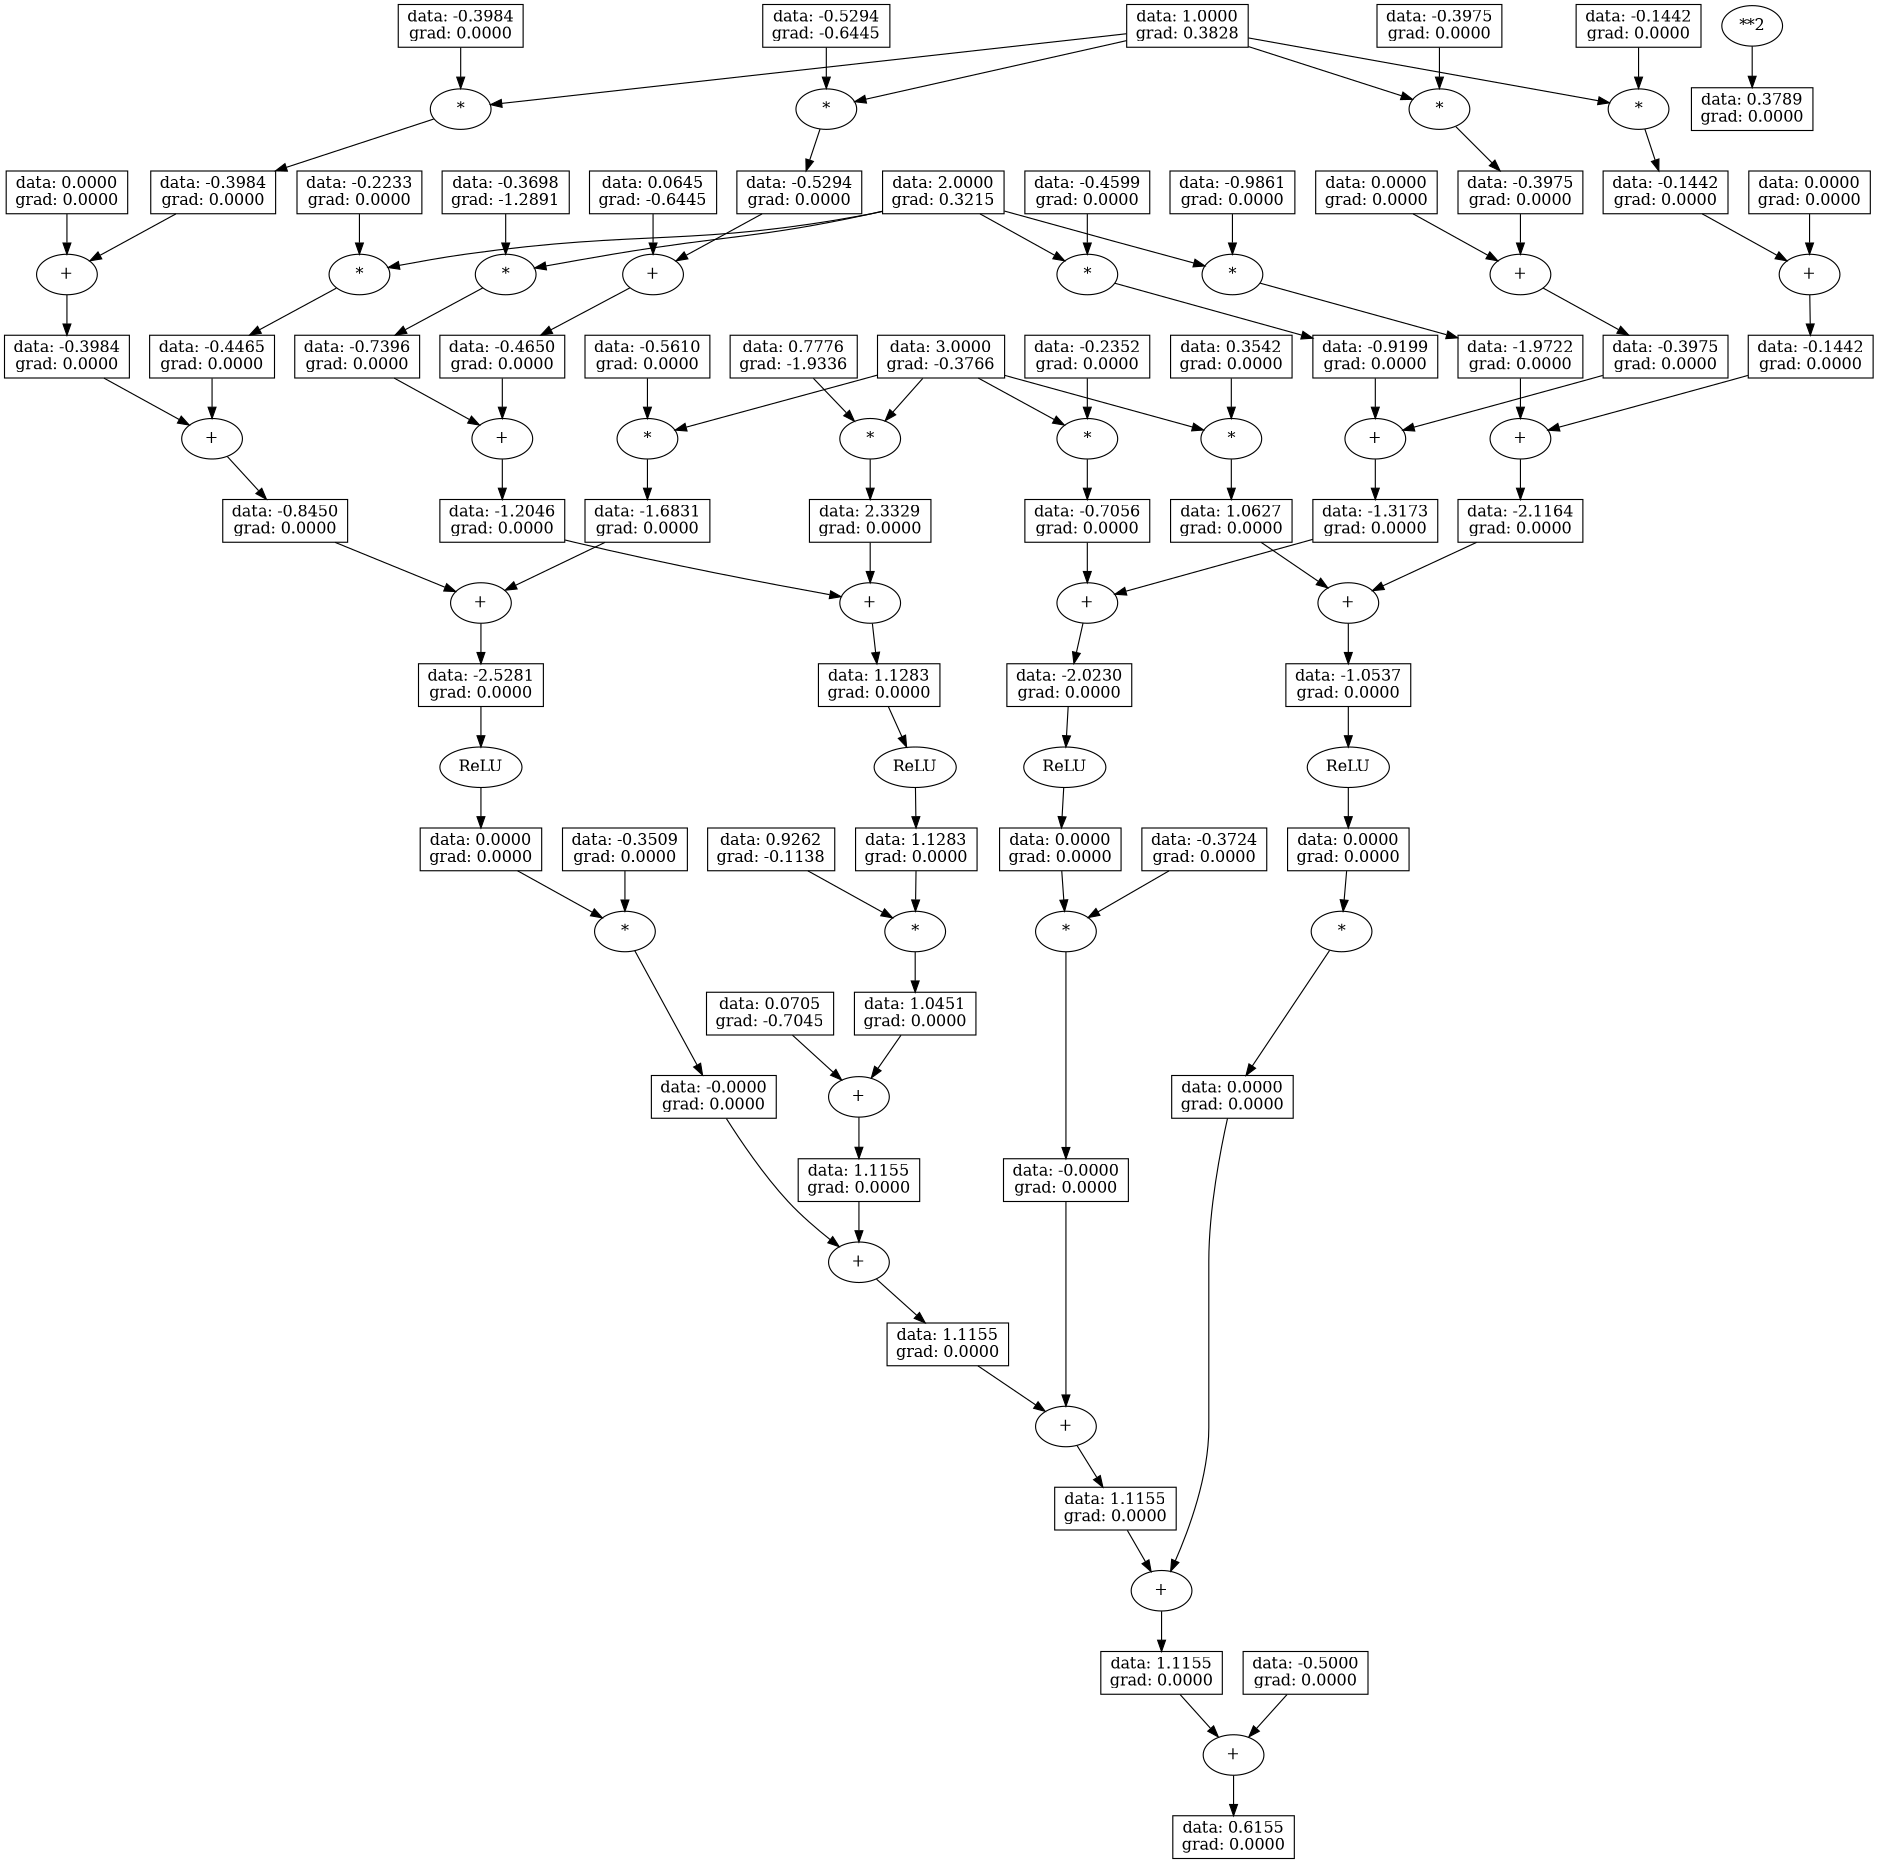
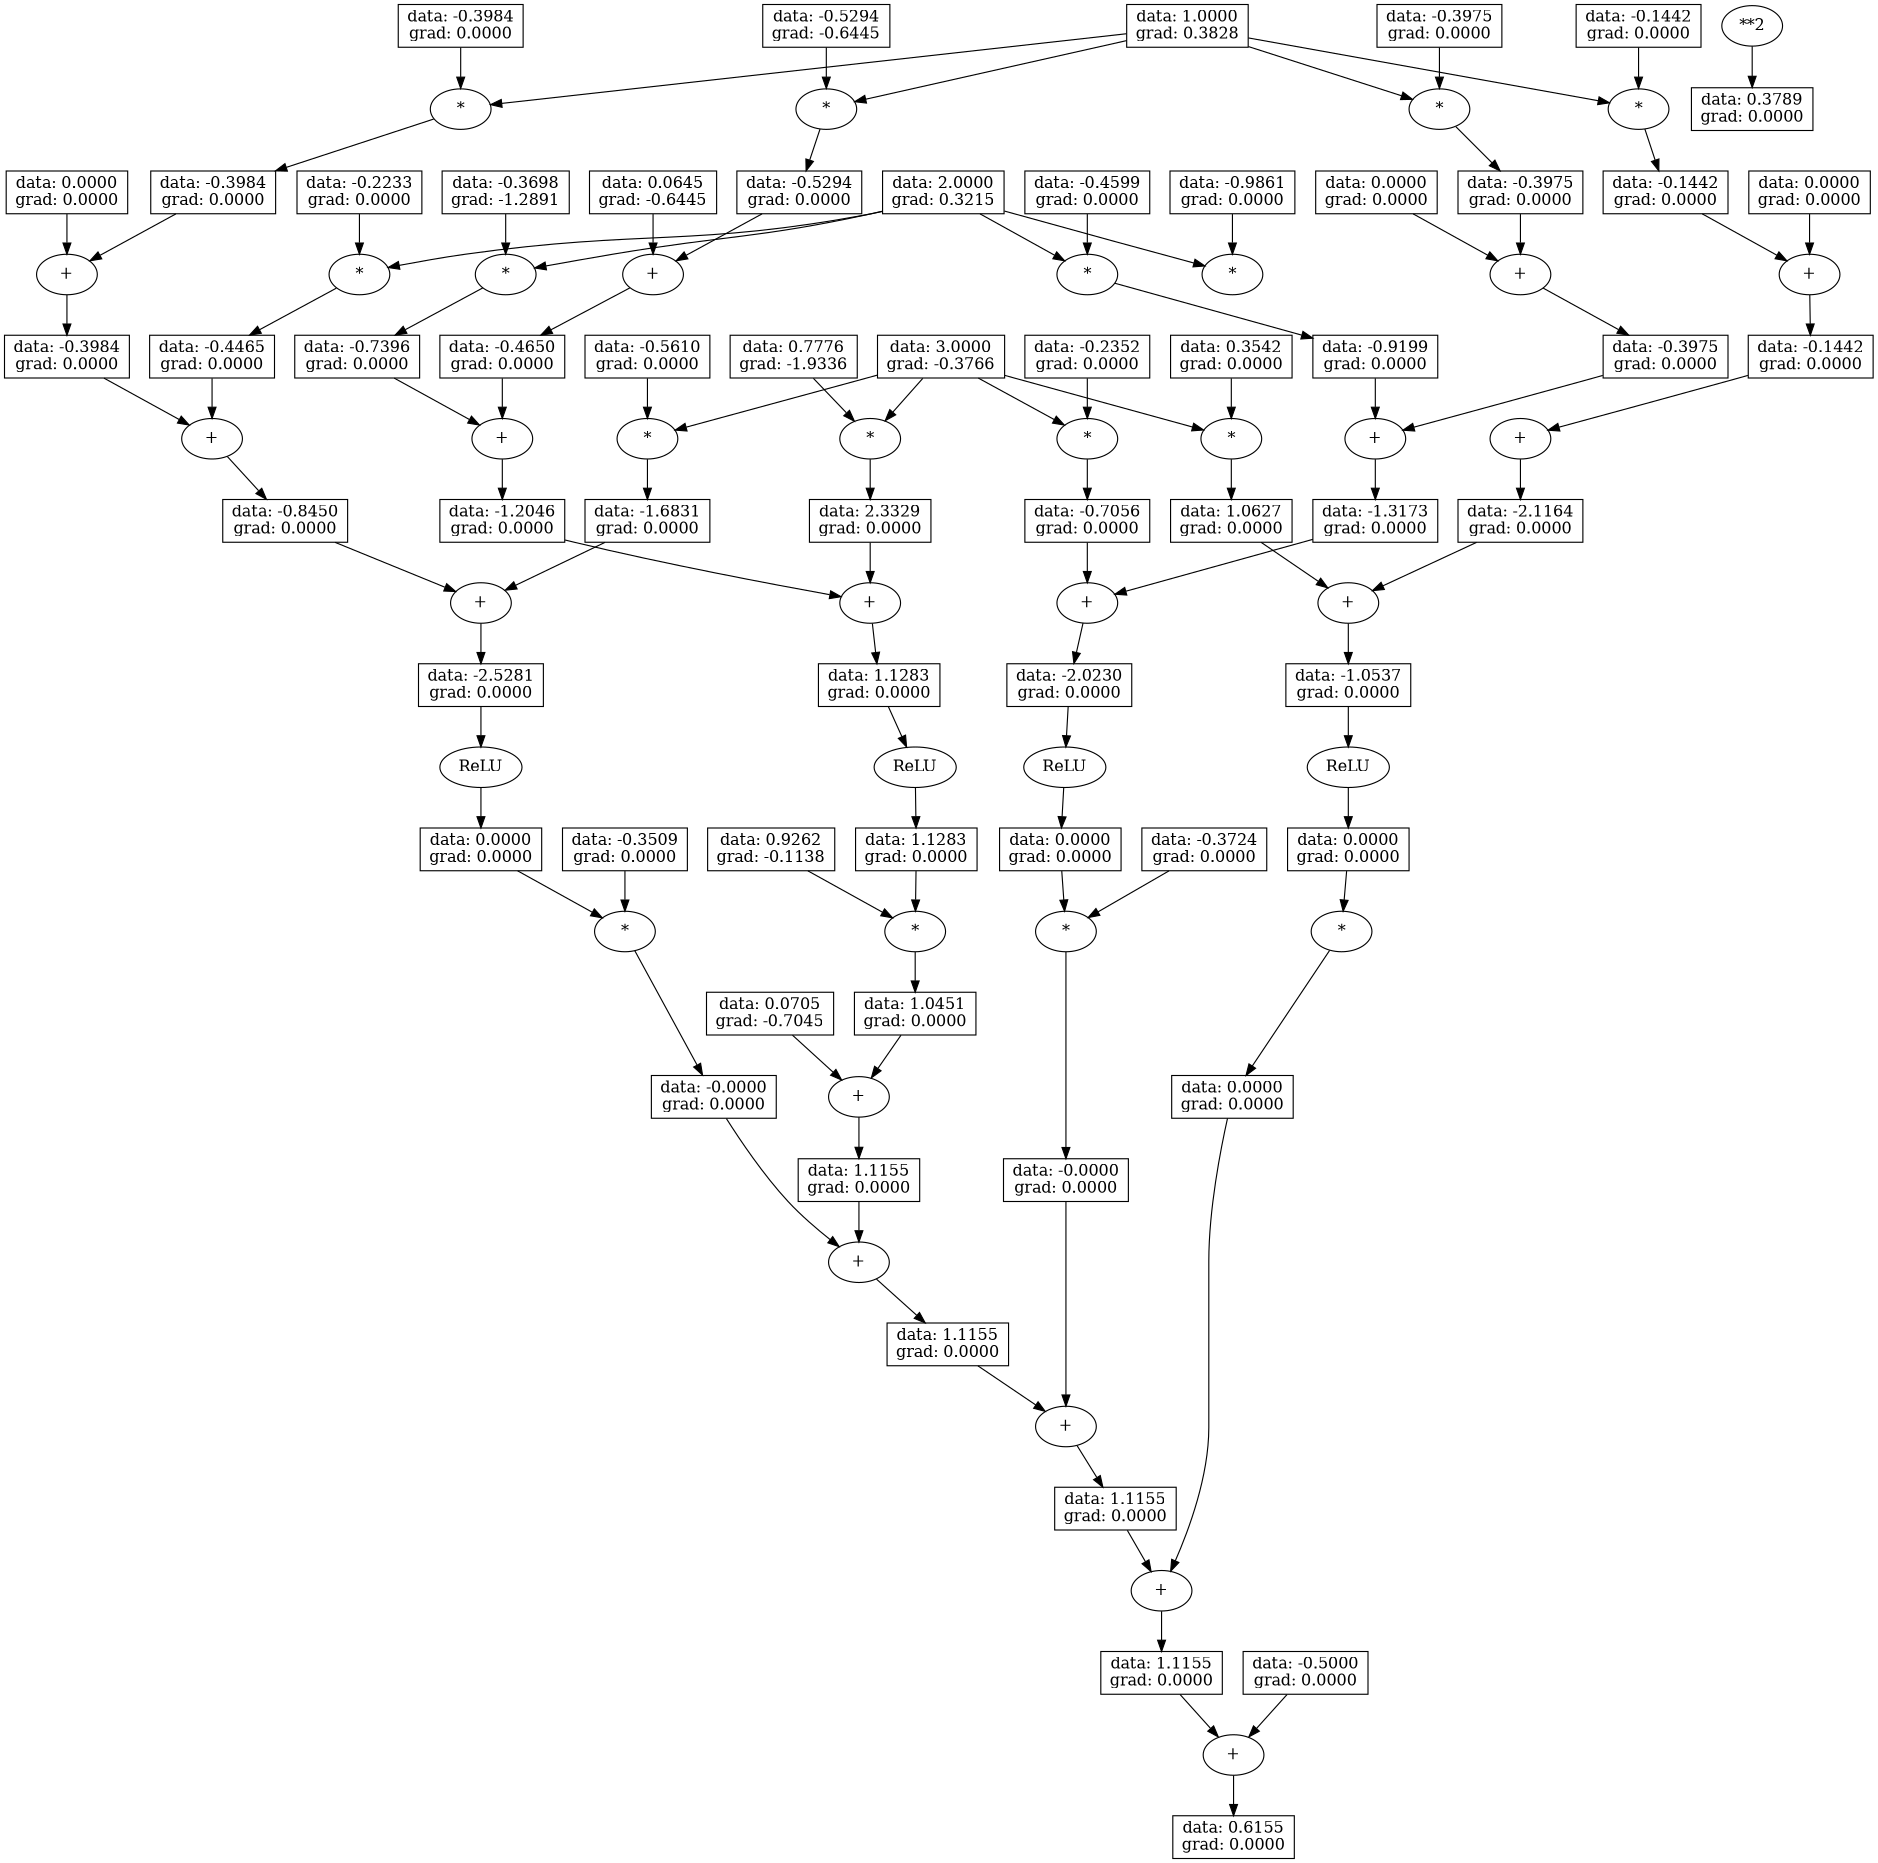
(1520, 357) -> none
